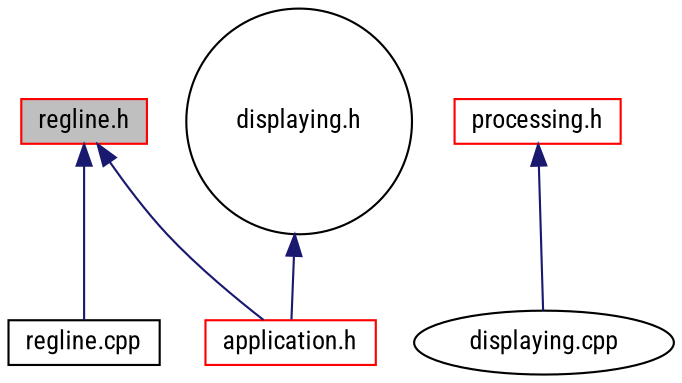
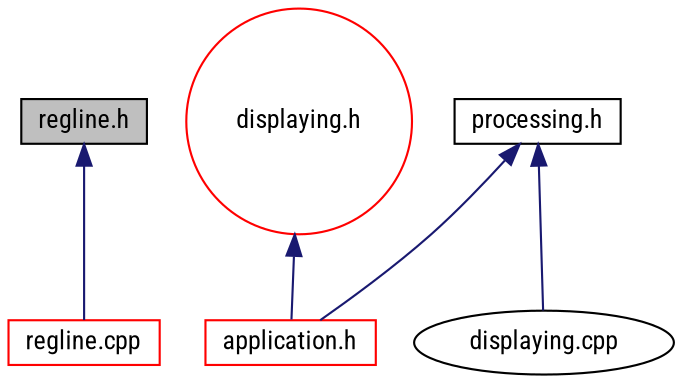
(84, 121) -> (84, 121)
(299, 121) -> (299, 121)
(538, 121) -> (538, 121)
(180, 247) -> (418, 246)
(84, 343) -> (84, 343)
